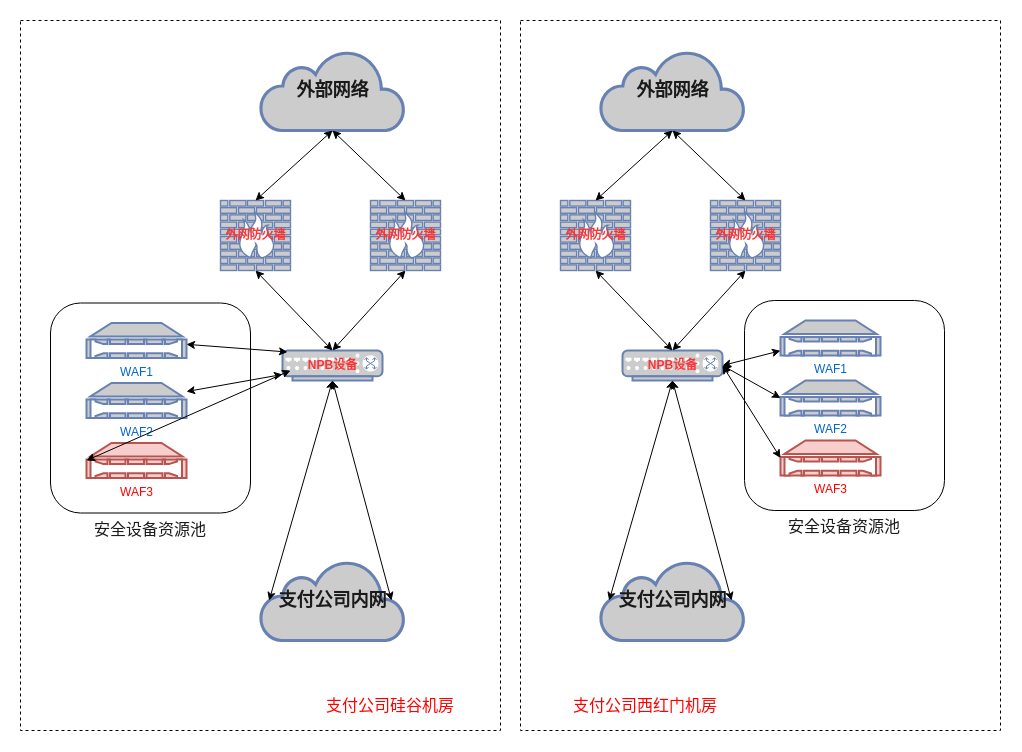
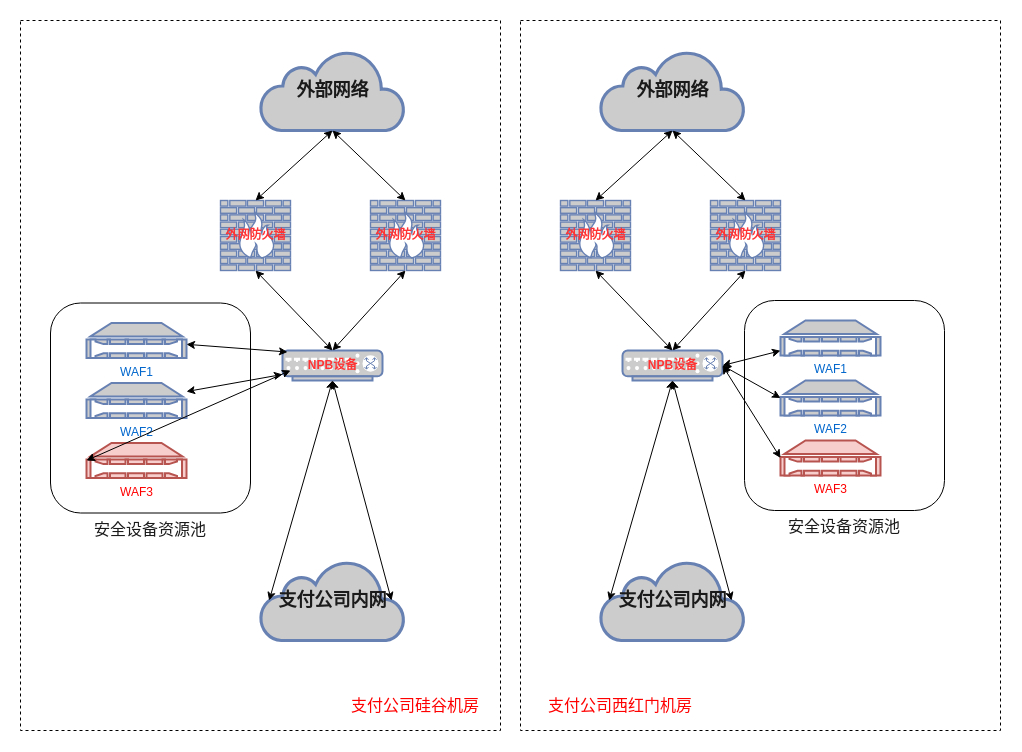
(391, 706) -> (416, 706)
(646, 706) -> (621, 706)
